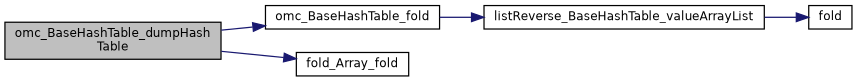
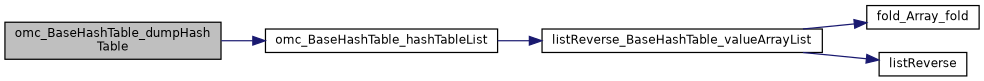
(353, 17) -> (382, 41)
(830, 17) -> (923, 64)
(253, 54) -> (829, 26)
